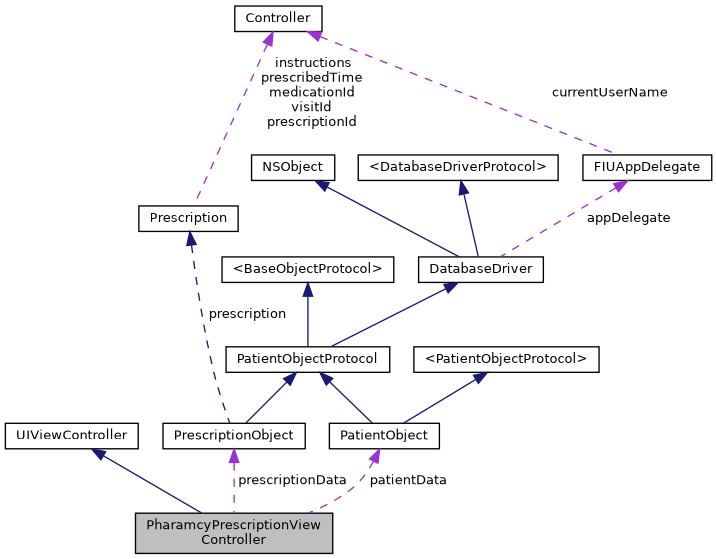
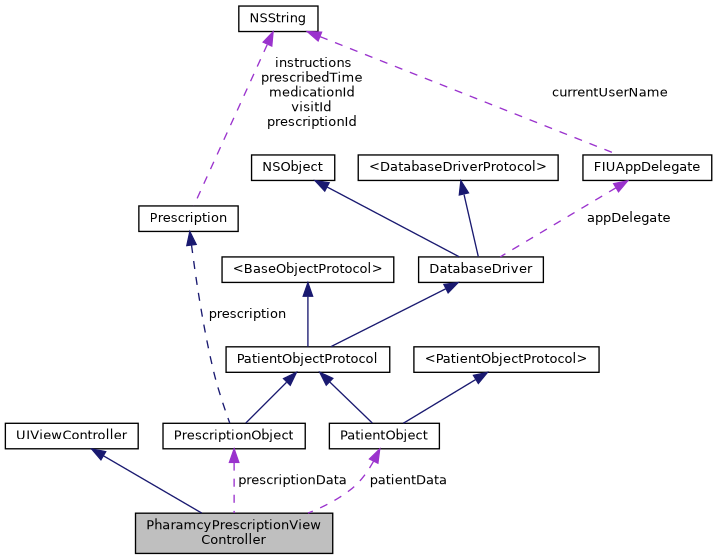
(278, 19) -> (278, 19)
